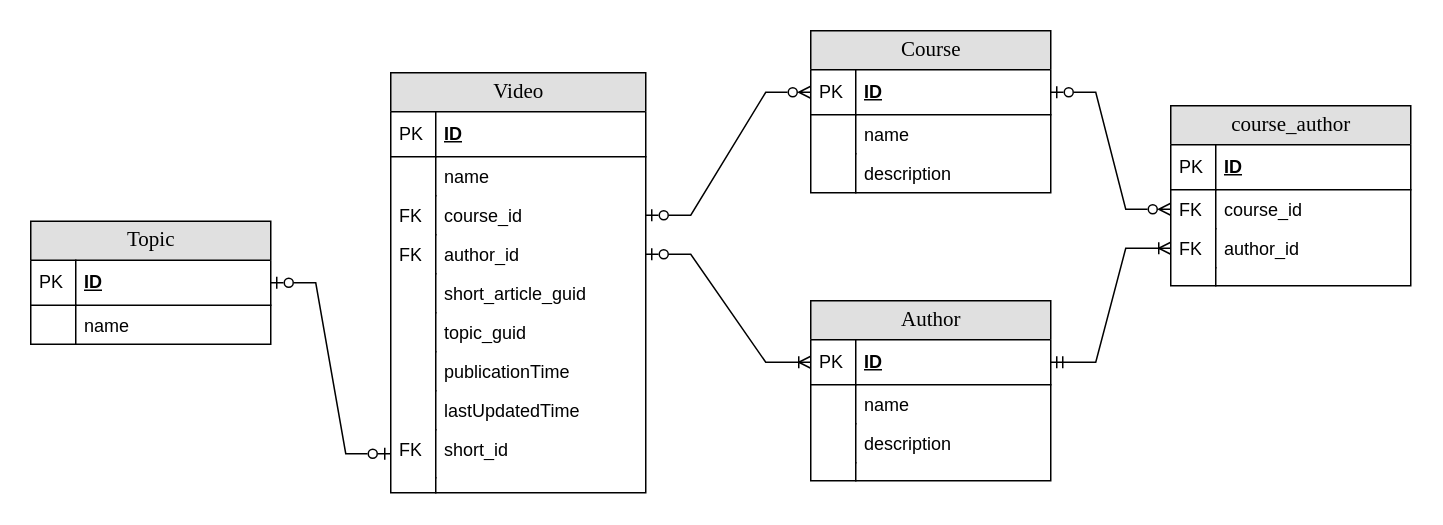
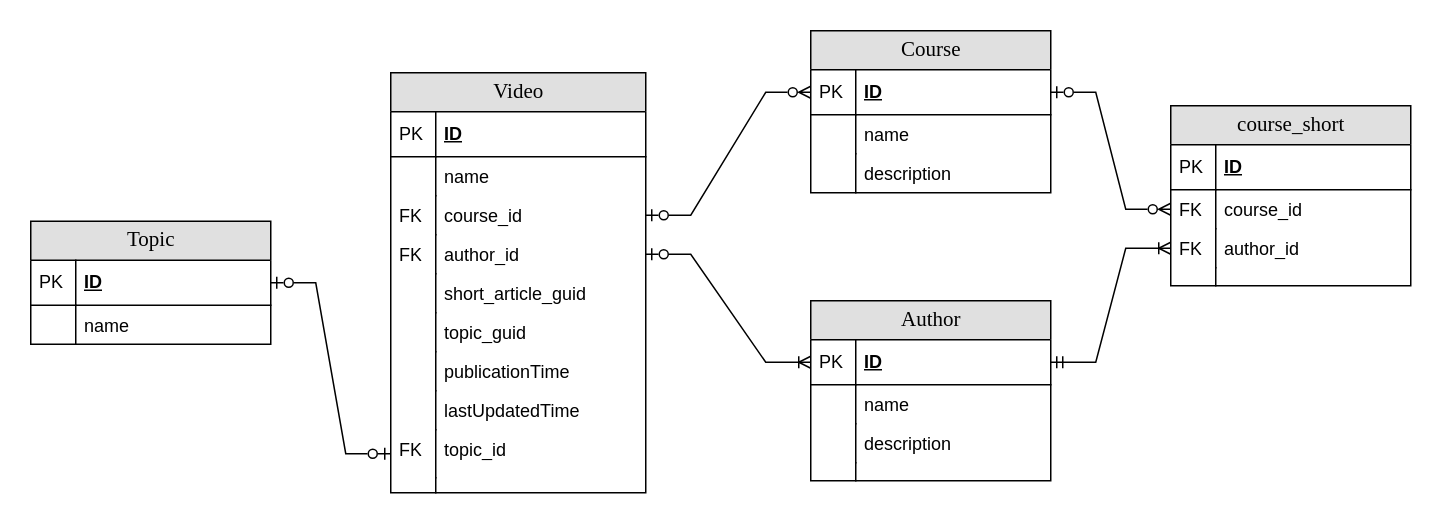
(1292, 125) -> (1292, 125)
(483, 451) -> (480, 451)
